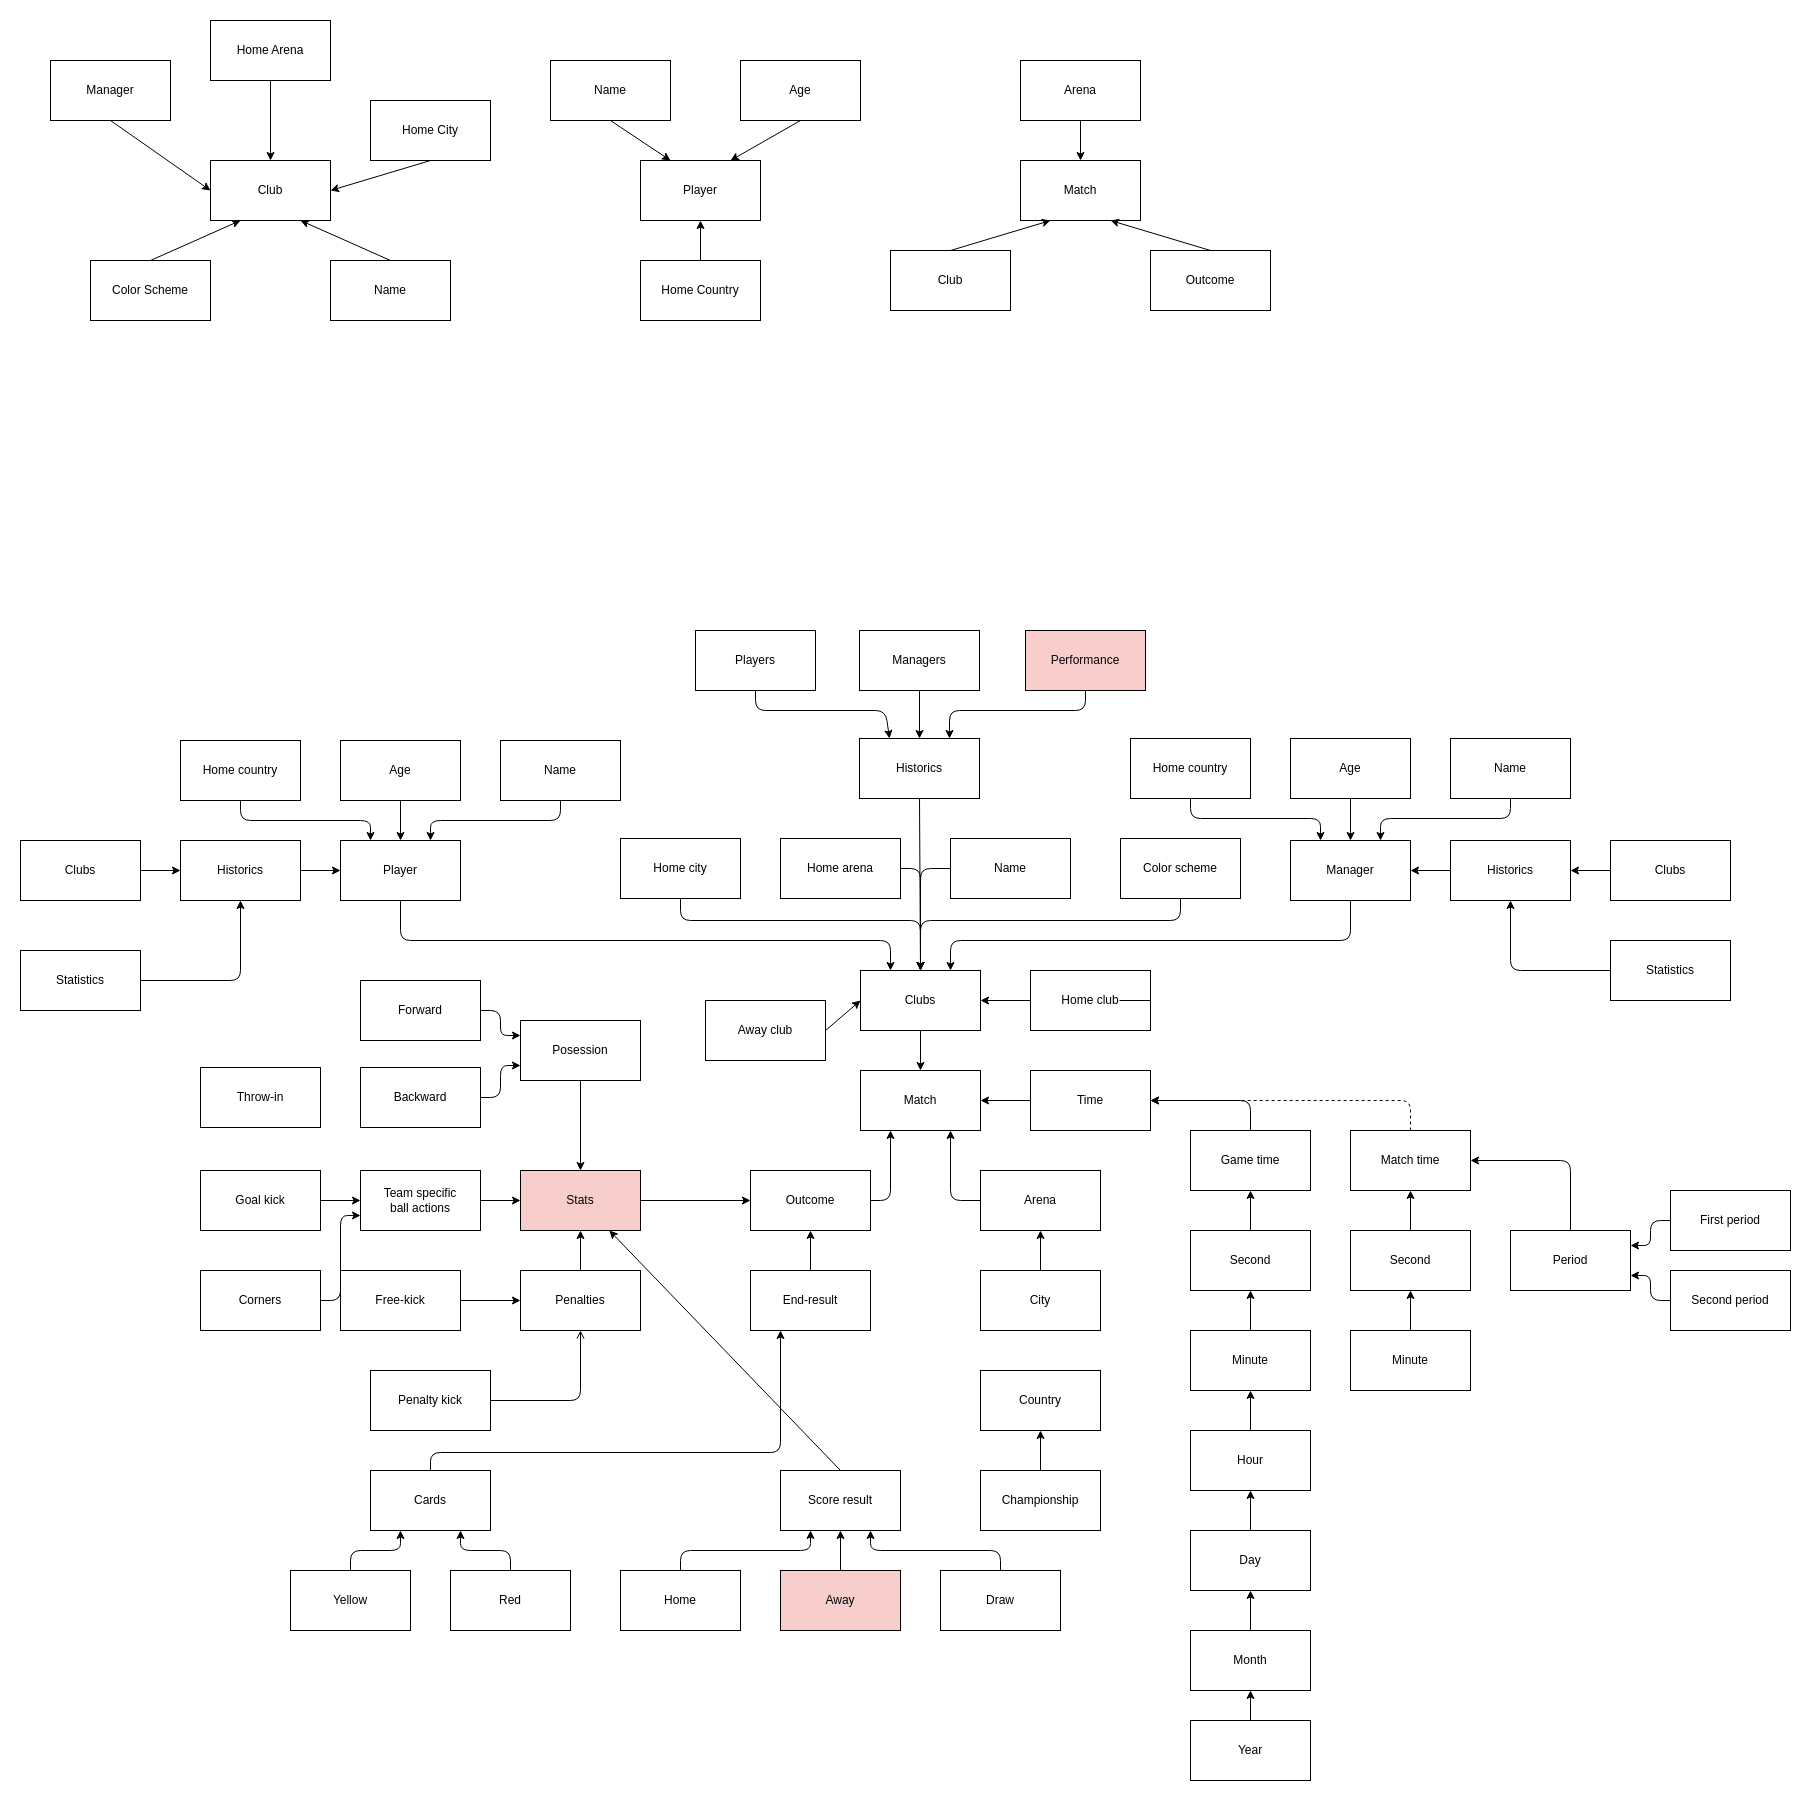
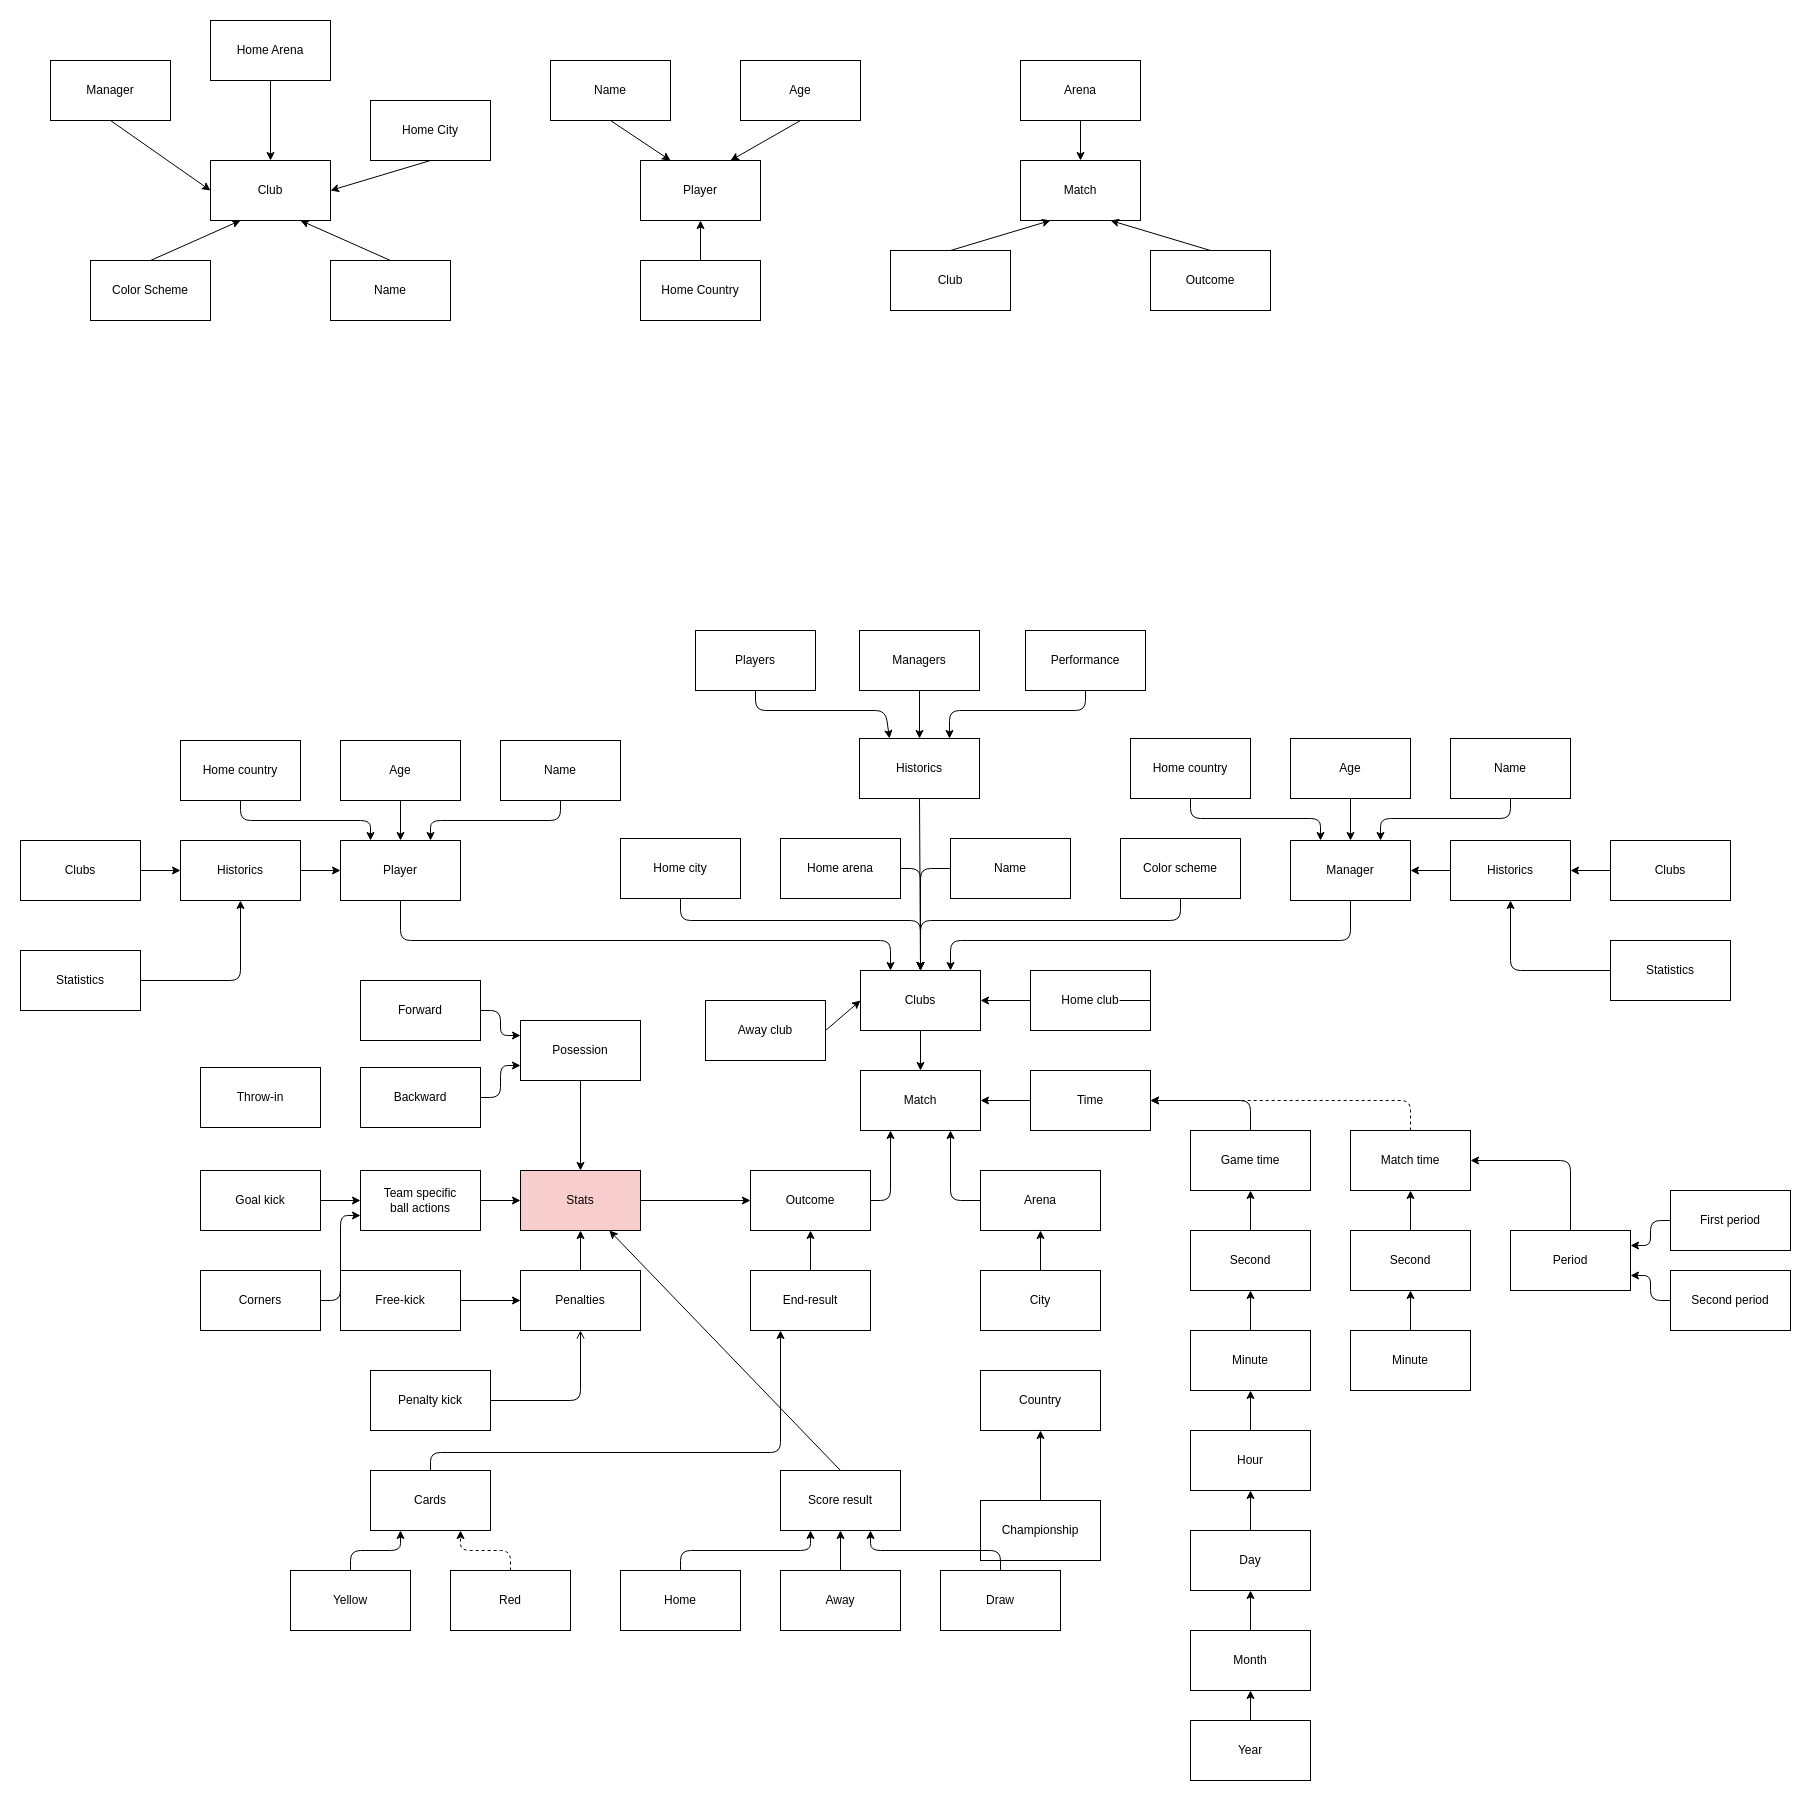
(1086, 661) -> (1086, 661)
(1041, 1501) -> (1041, 1531)
(487, 1551) -> (487, 1551)
(841, 1601) -> (841, 1601)
